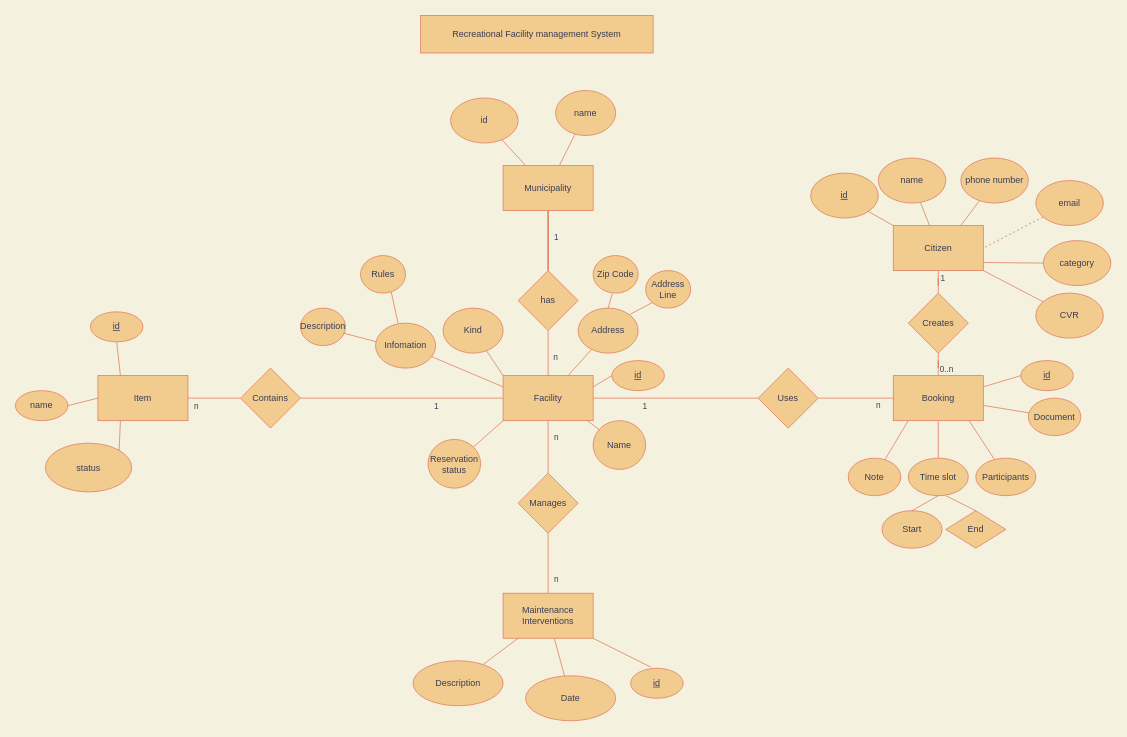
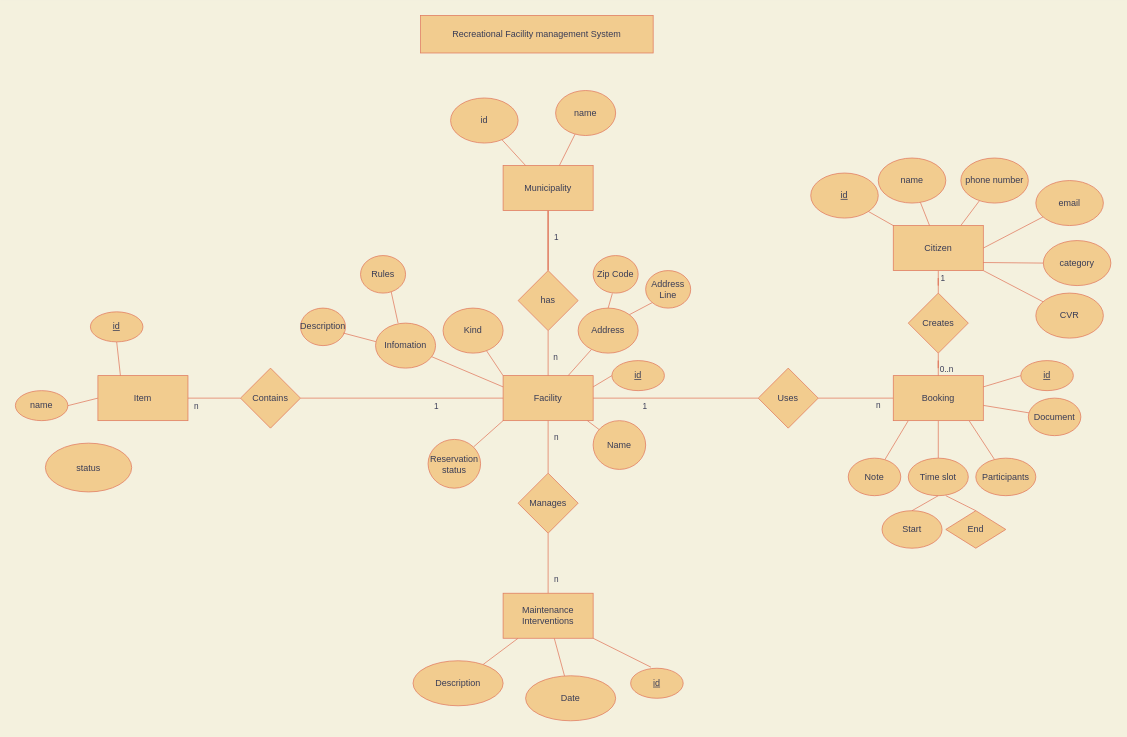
(1012, 233) -> (1012, 233)
(120, 436) -> none
